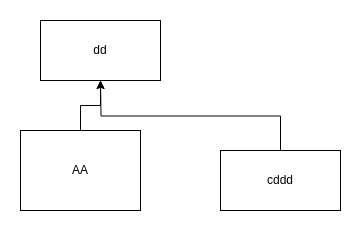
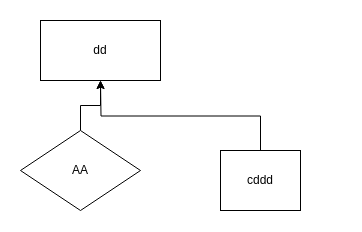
(81, 171) -> (81, 171)
(281, 181) -> (261, 181)
